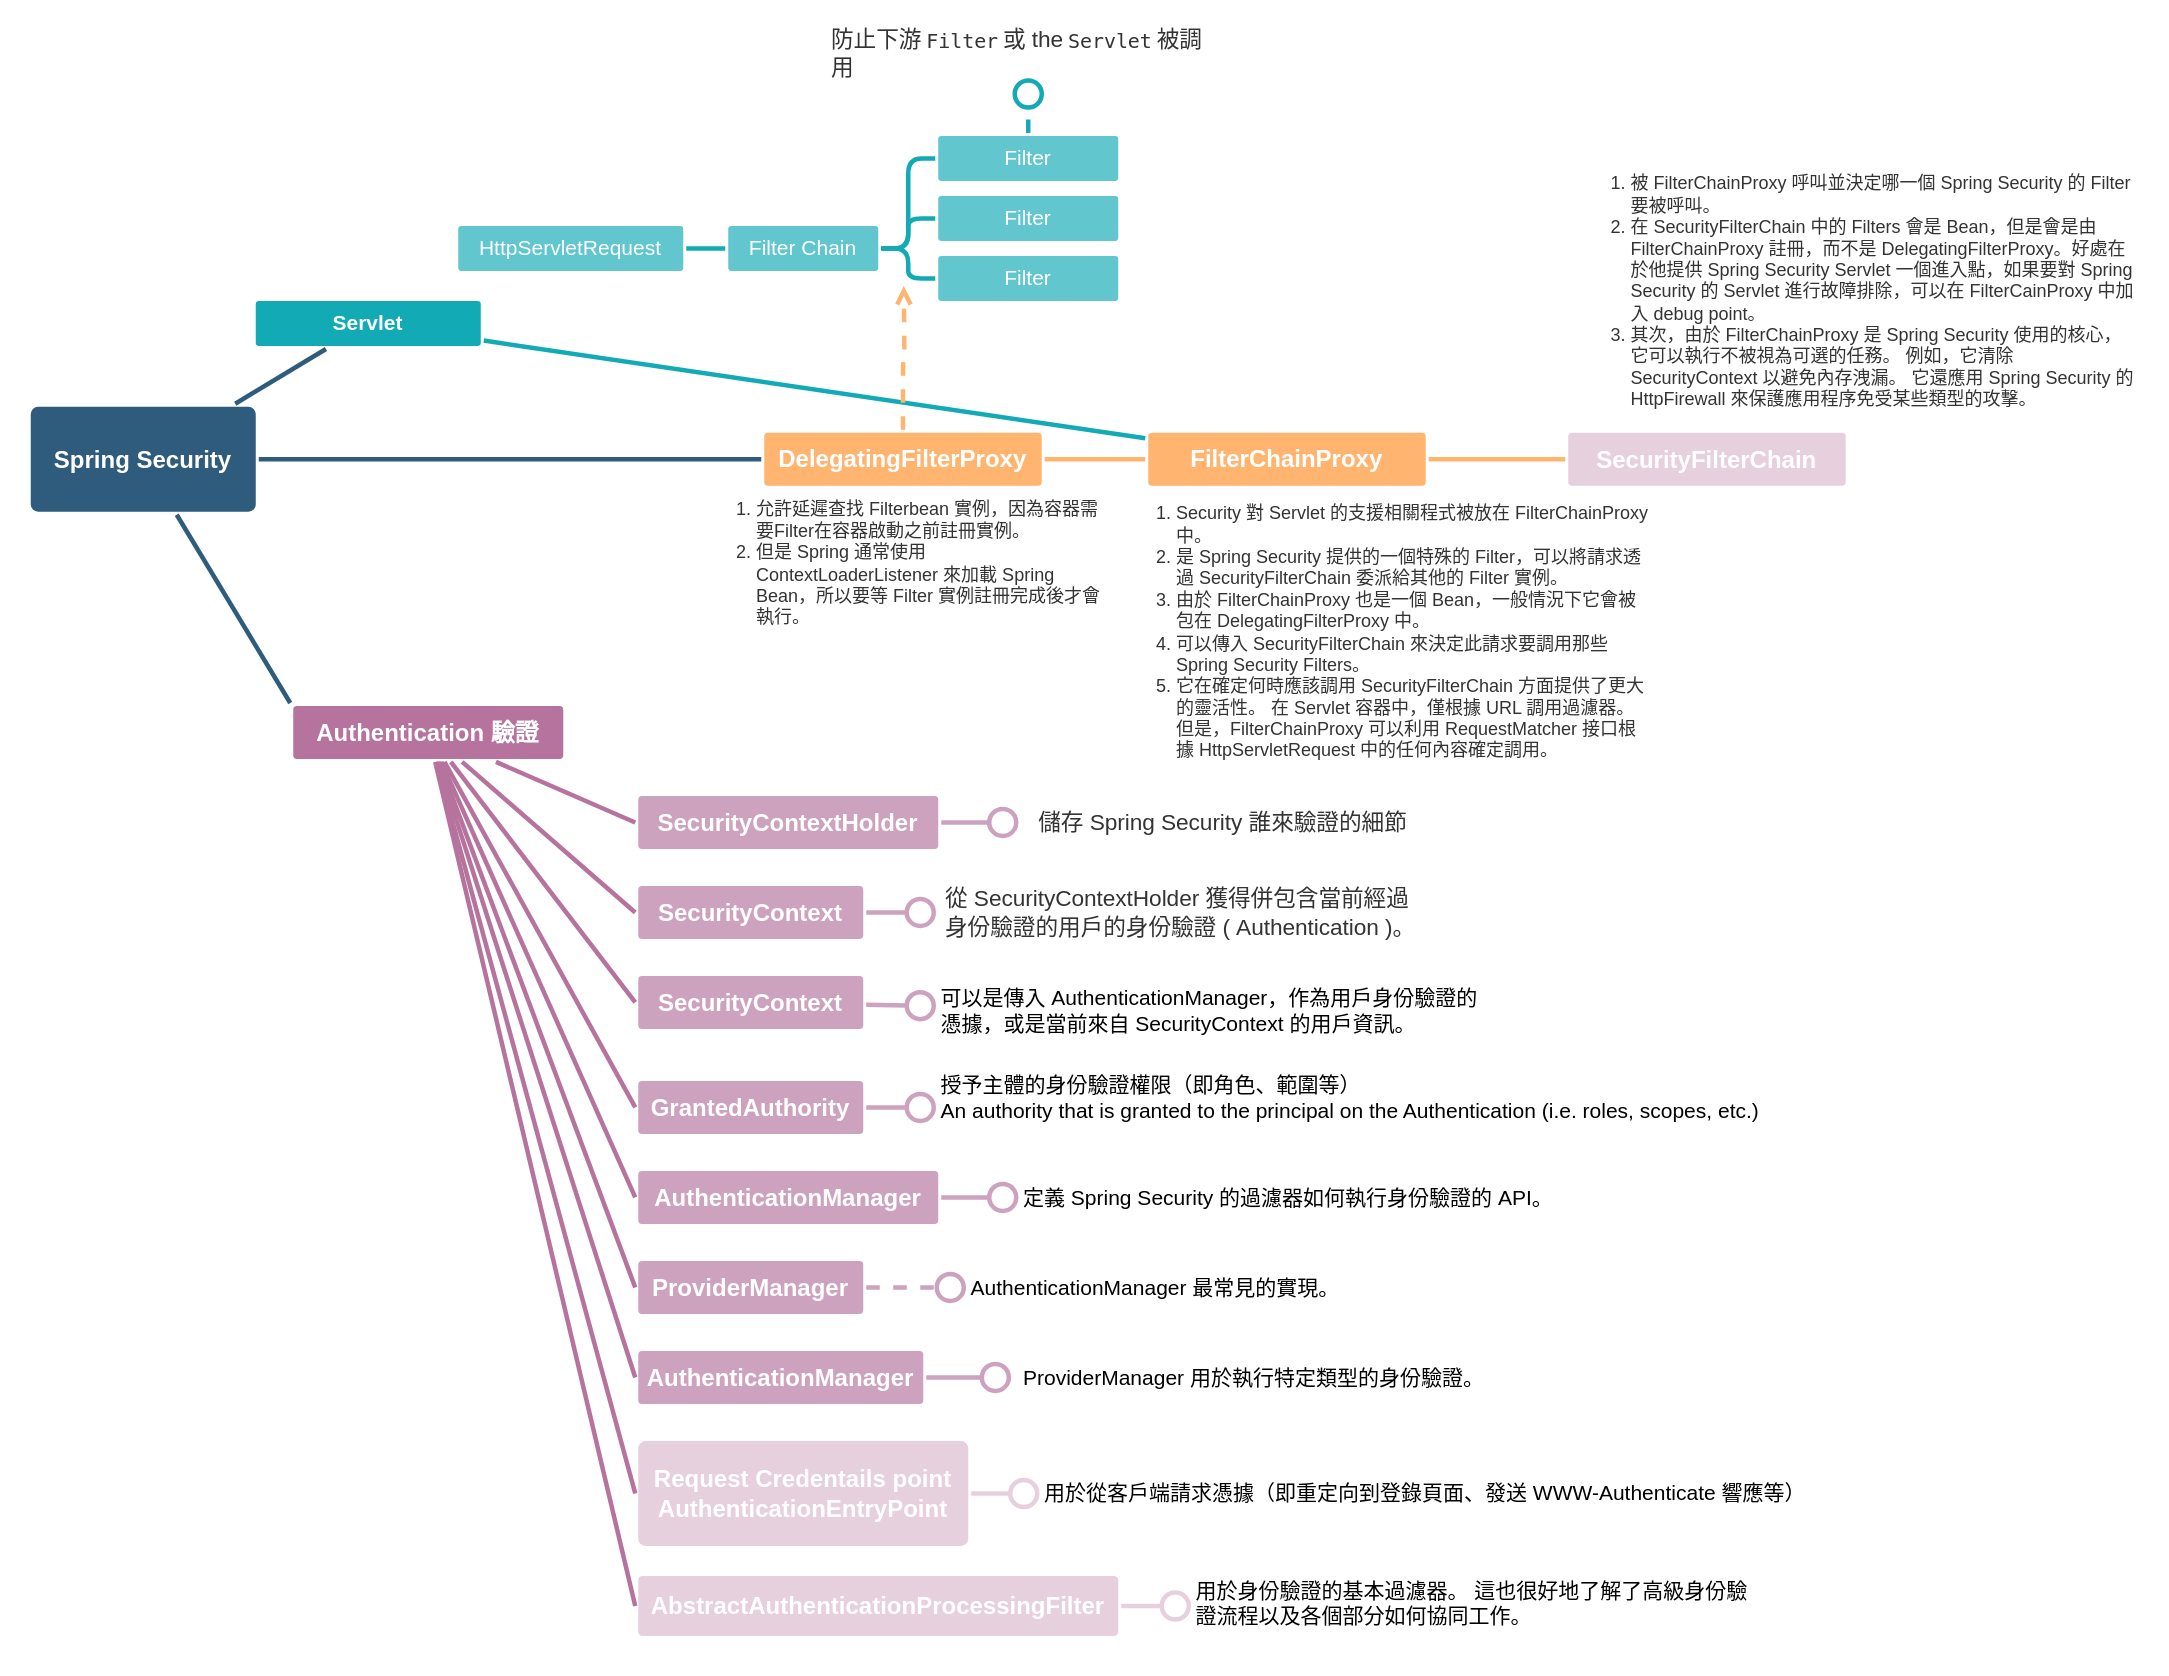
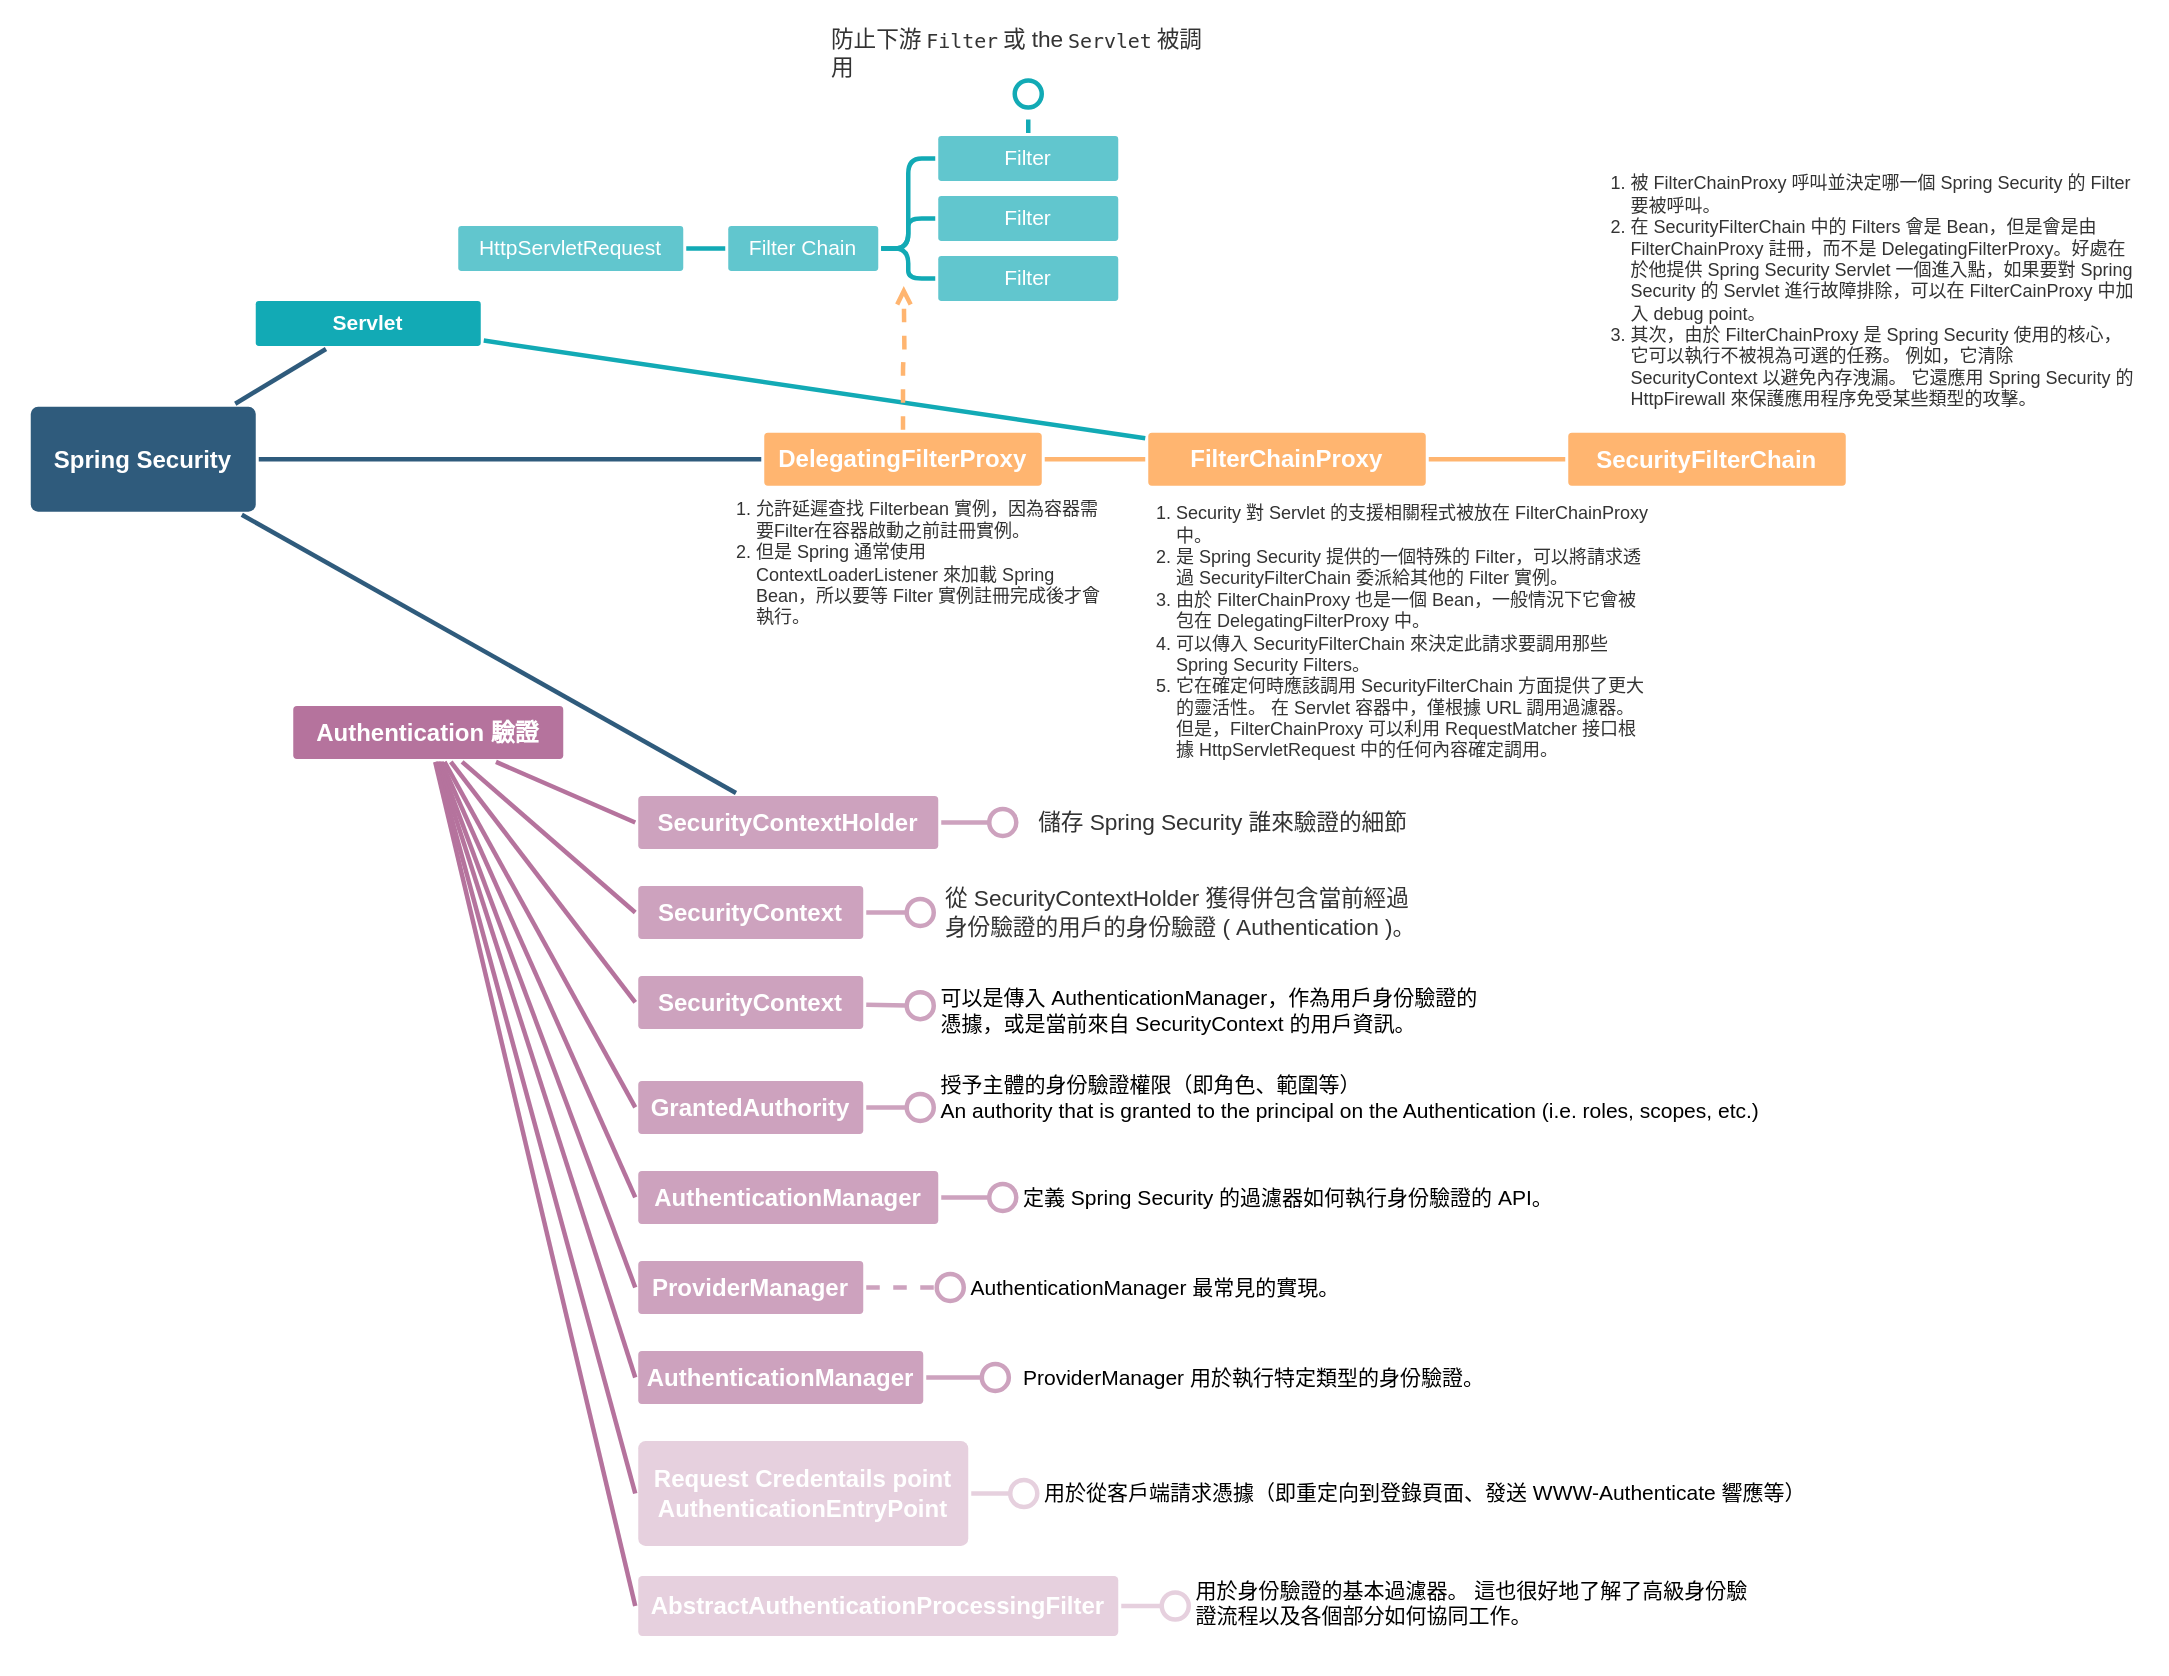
(1707, 459) -> (1707, 459)
(233, 608) -> (488, 653)
